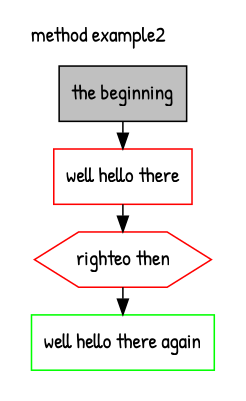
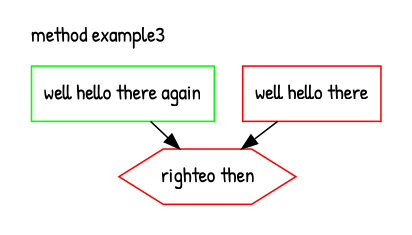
(98, 36) -> (98, 36)
(123, 94) -> none
(123, 293) -> (159, 130)
